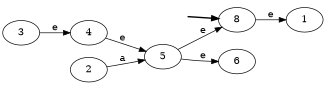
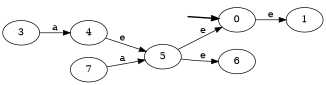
(237, 20) -> (237, 20)
(55, 28) -> (55, 28)
(89, 70) -> (89, 70)
